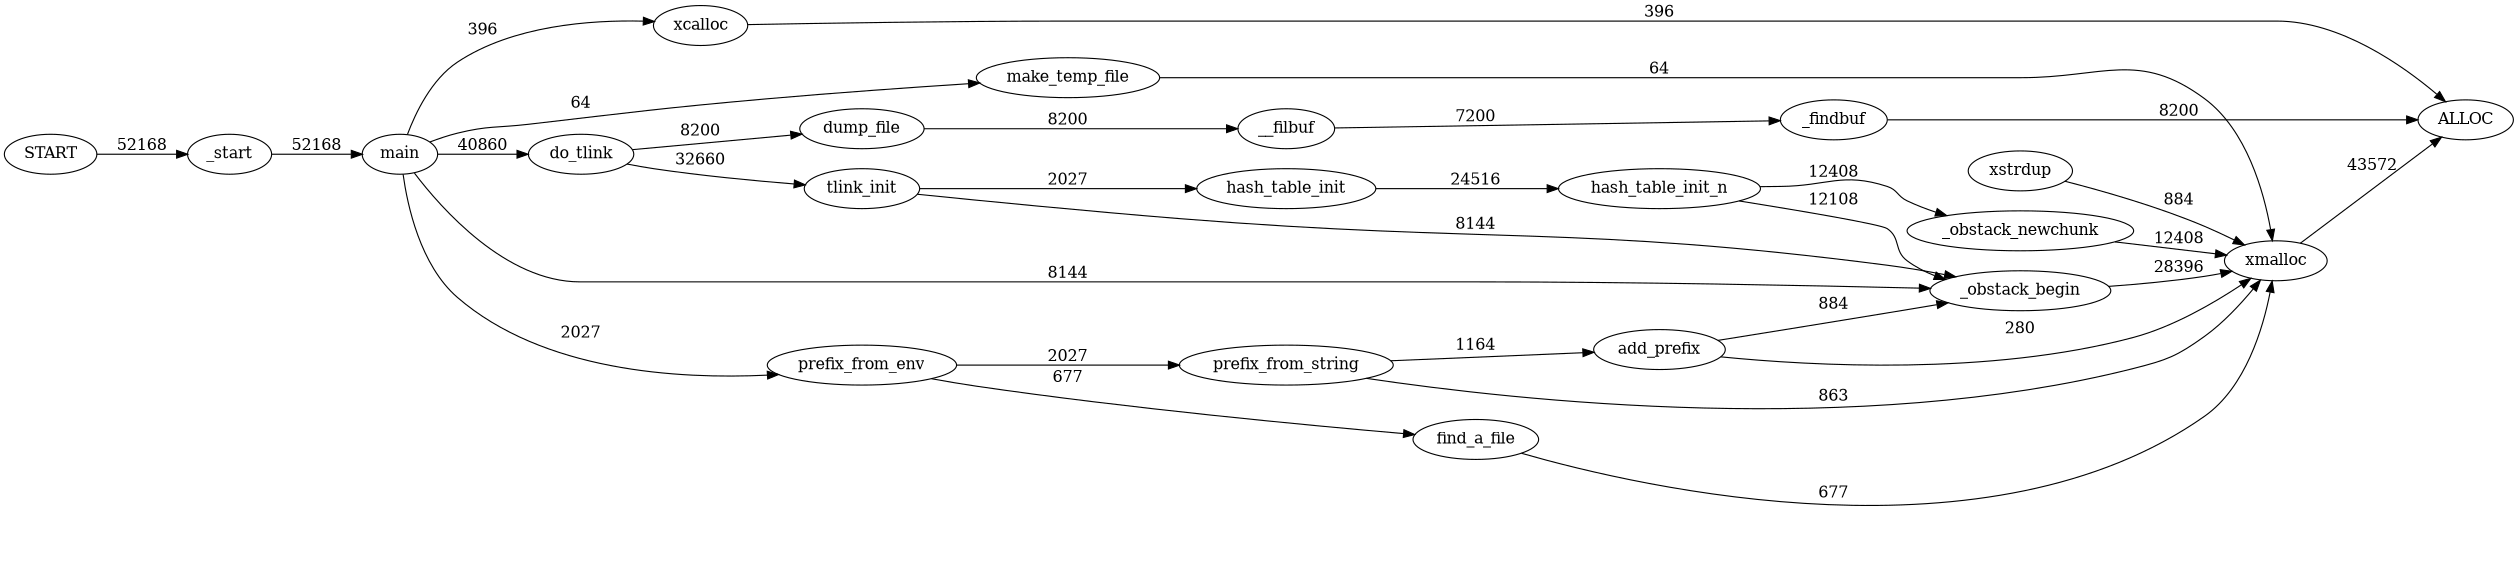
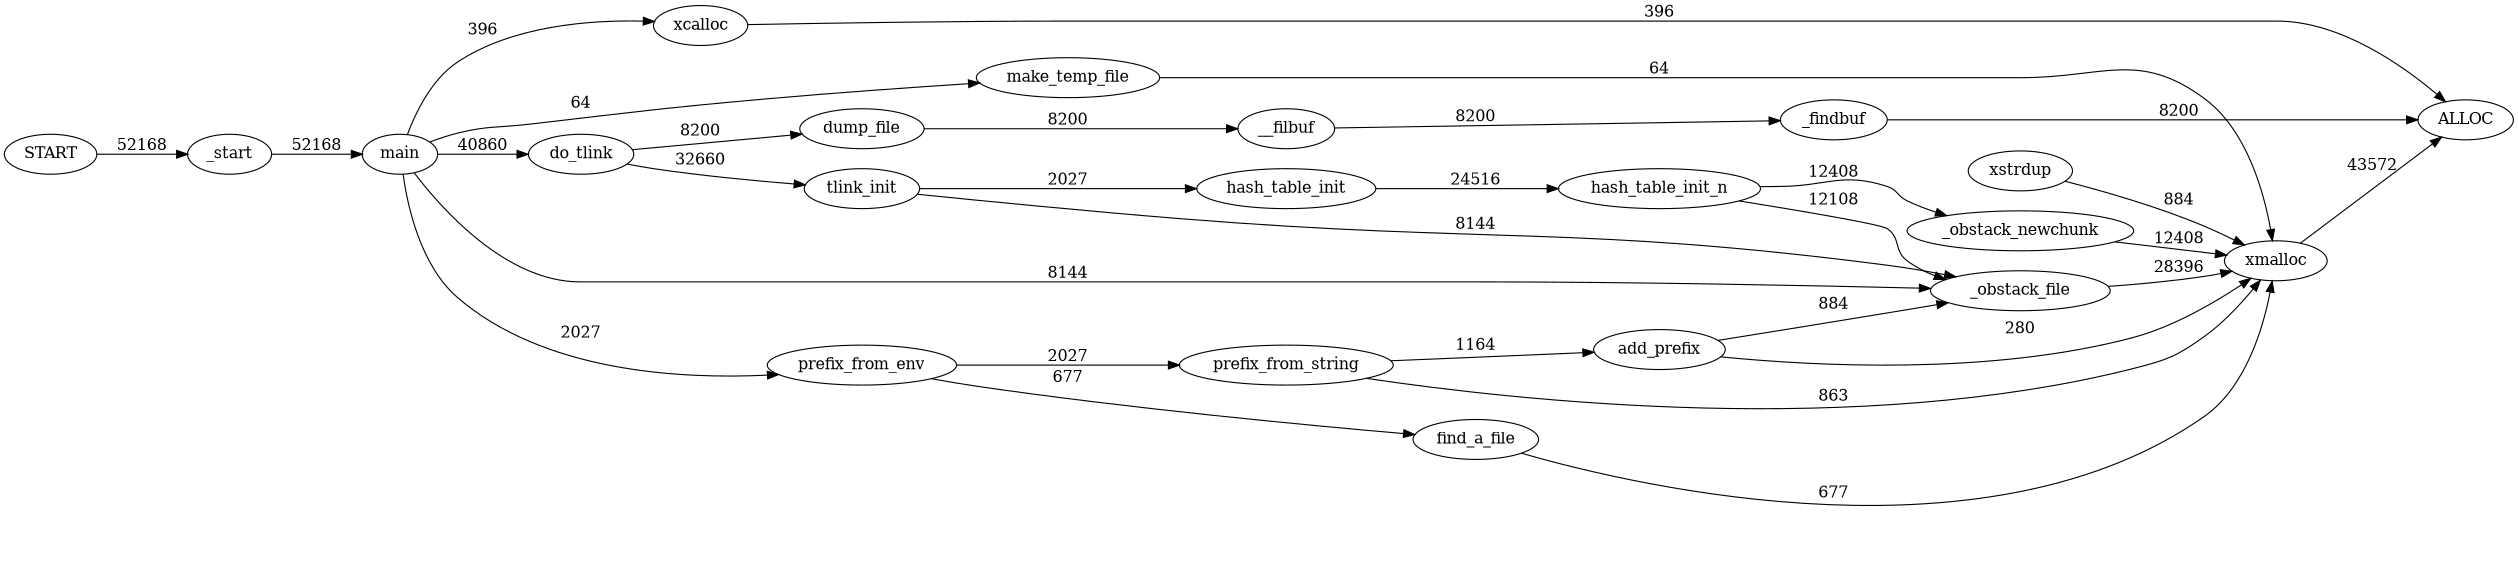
(1476, 117) -> (1476, 117)
(2020, 291) -> (2020, 291)
